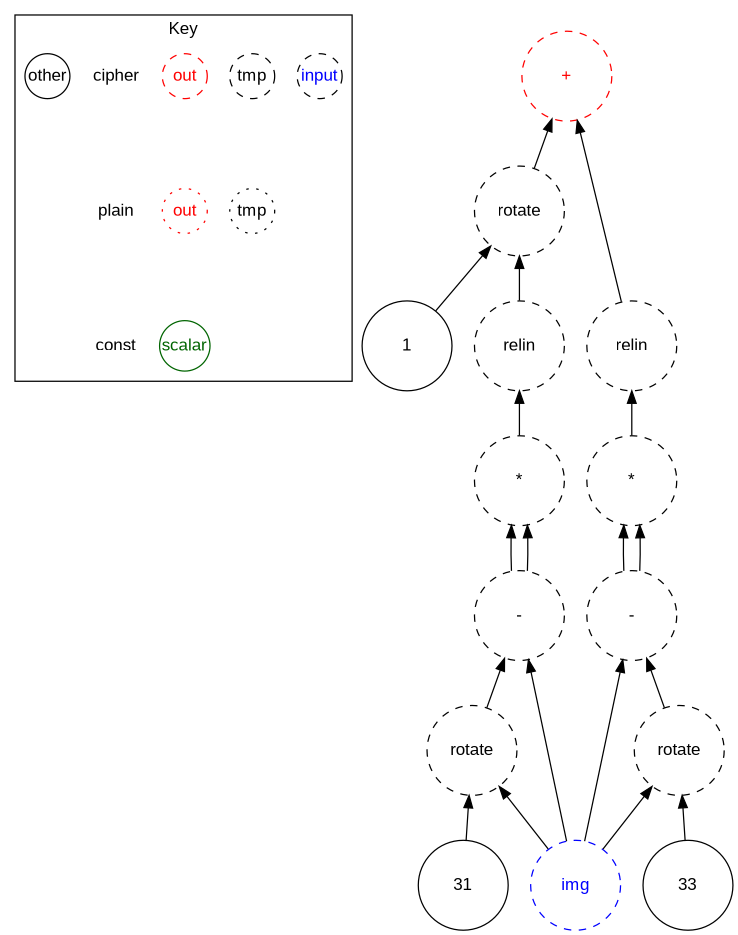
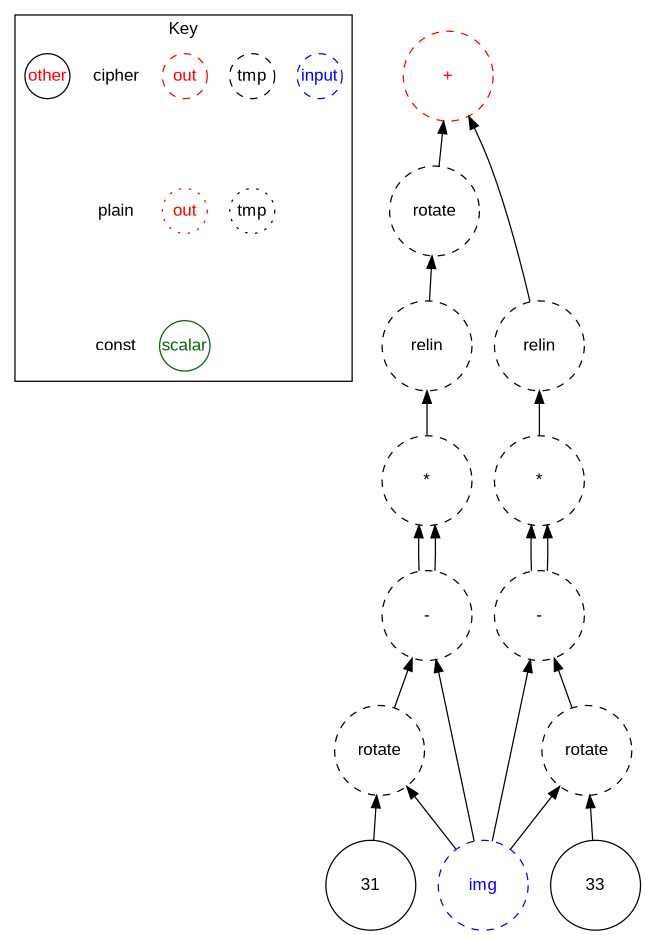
(47, 76) -> (47, 76)
(320, 76) -> (320, 76)
(407, 346) -> none
